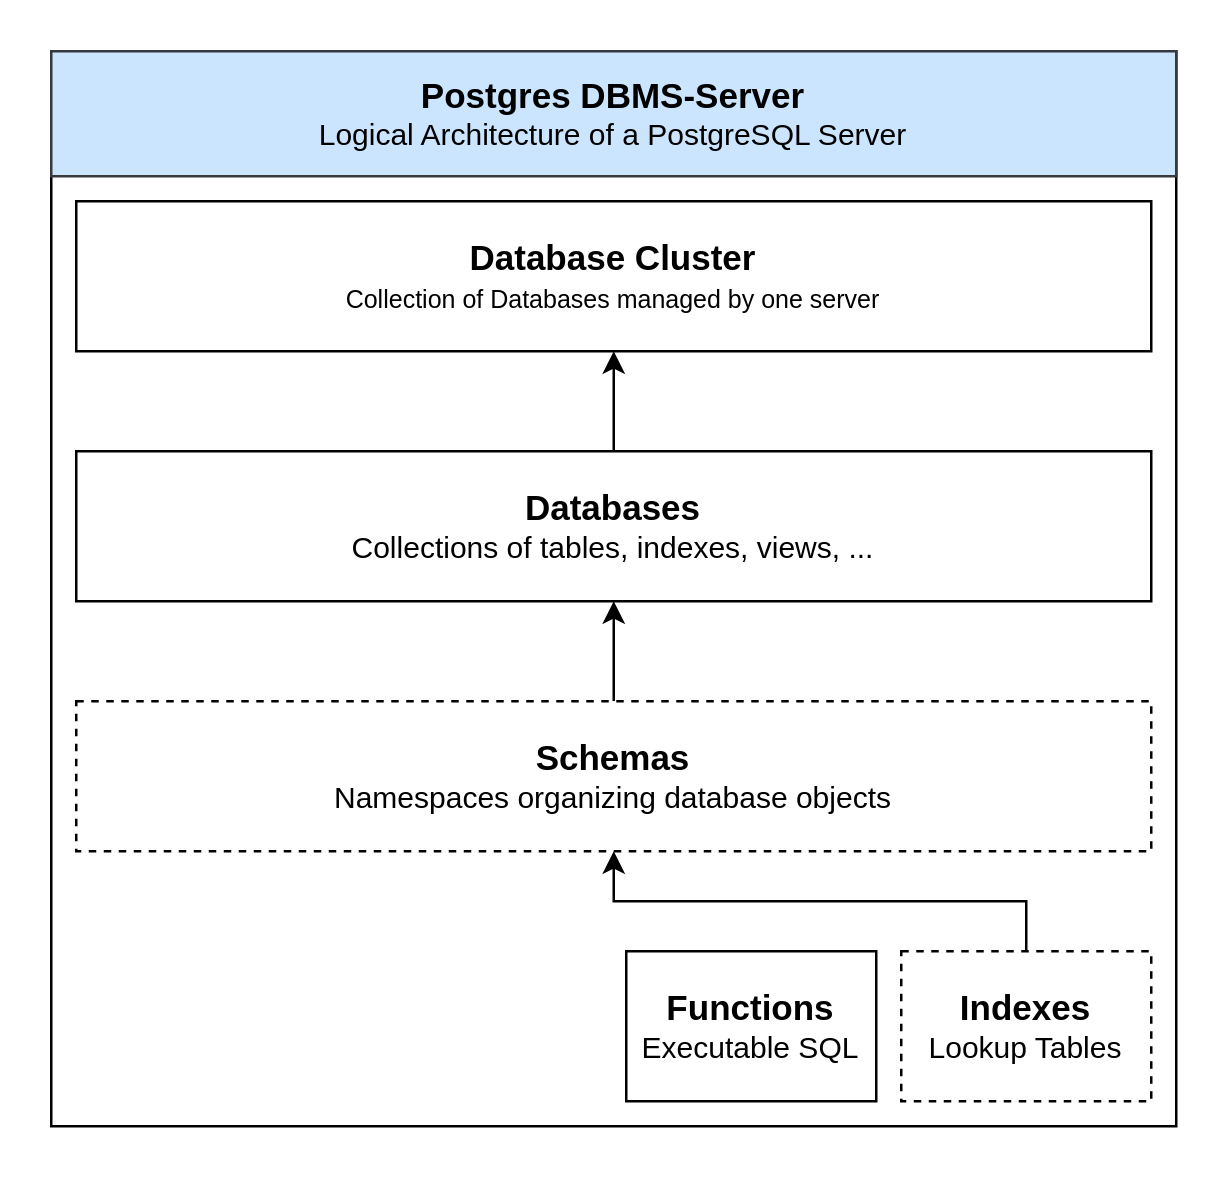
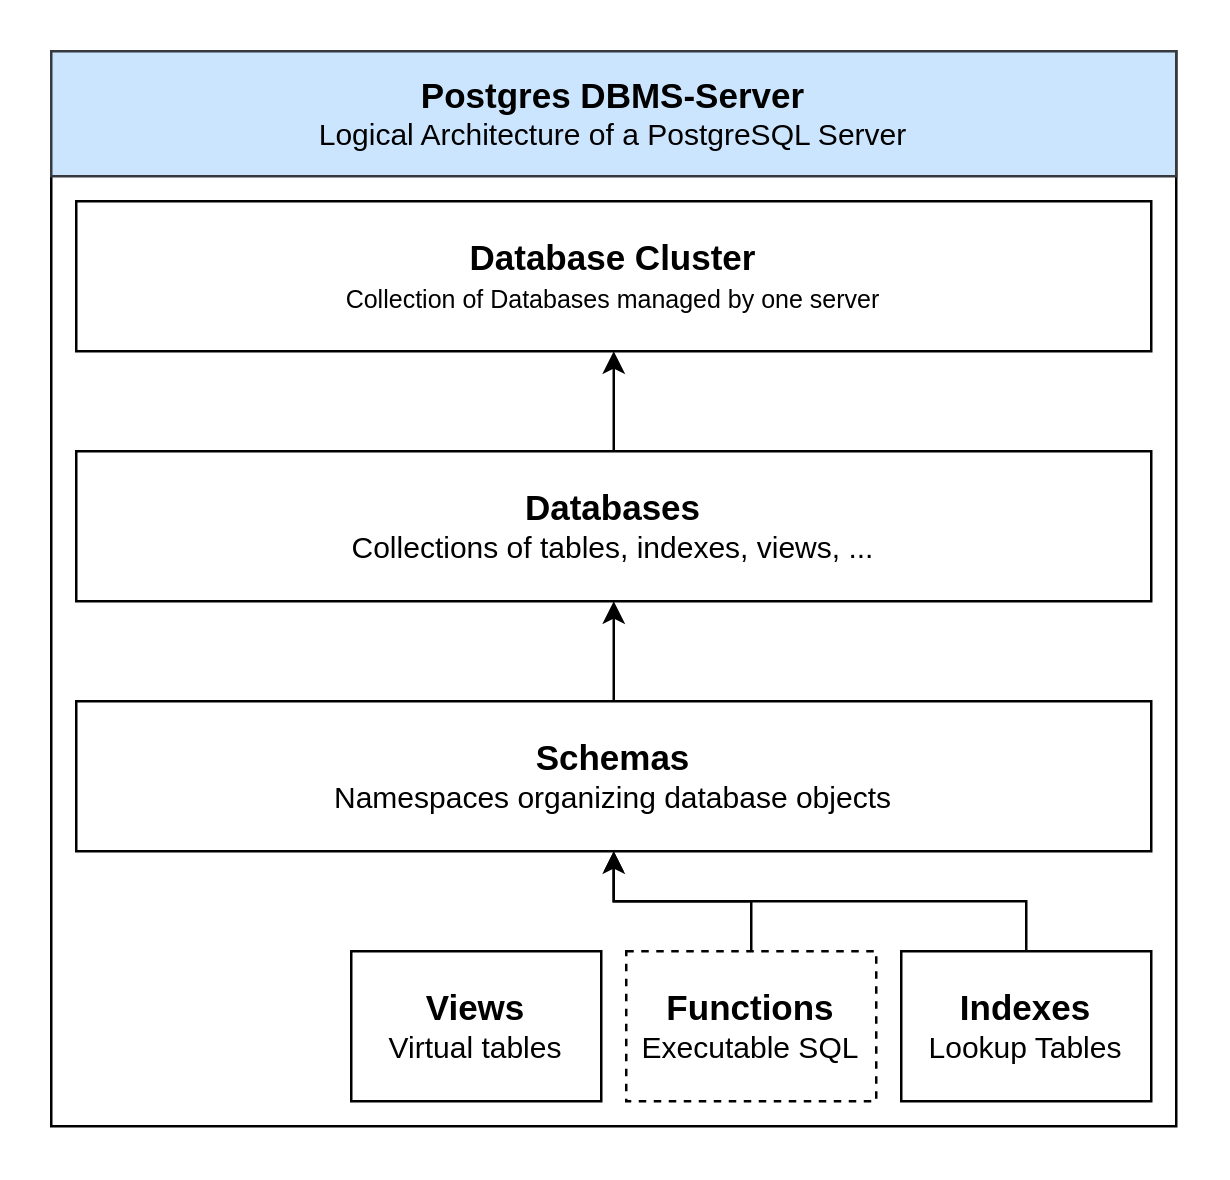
(614, 776) -> (614, 776)
none -> (751, 928)
(1026, 950) -> (614, 858)
none -> (476, 1026)
(751, 1026) -> (751, 1026)
(1026, 1026) -> (1026, 1026)
